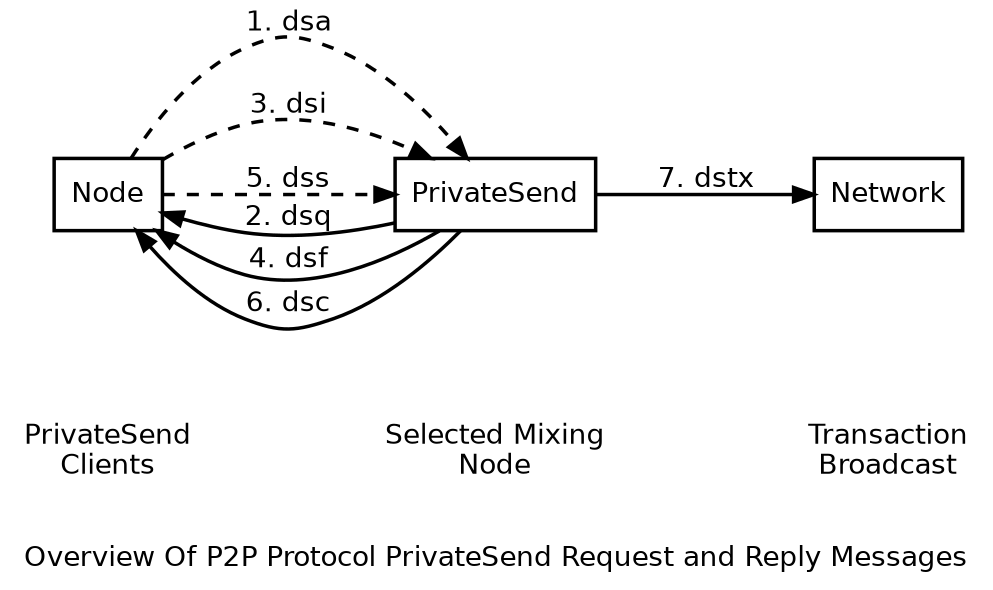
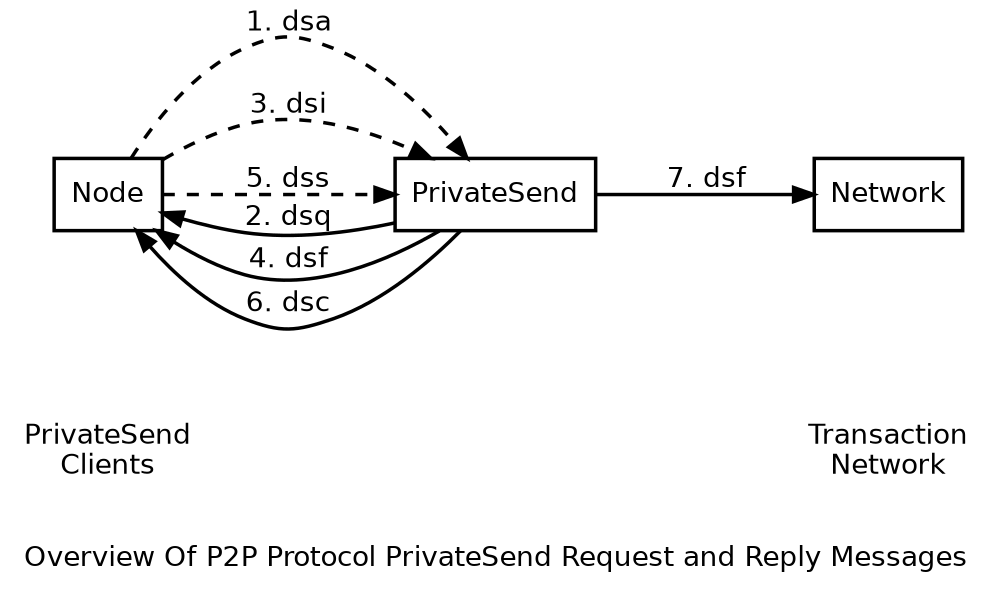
(707, 179) -> (707, 179)
(495, 451) -> none
(888, 451) -> (888, 451)
